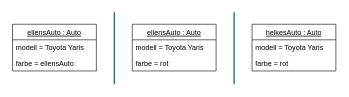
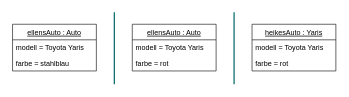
(294, 32) -> (294, 32)
(48, 64) -> (46, 64)
